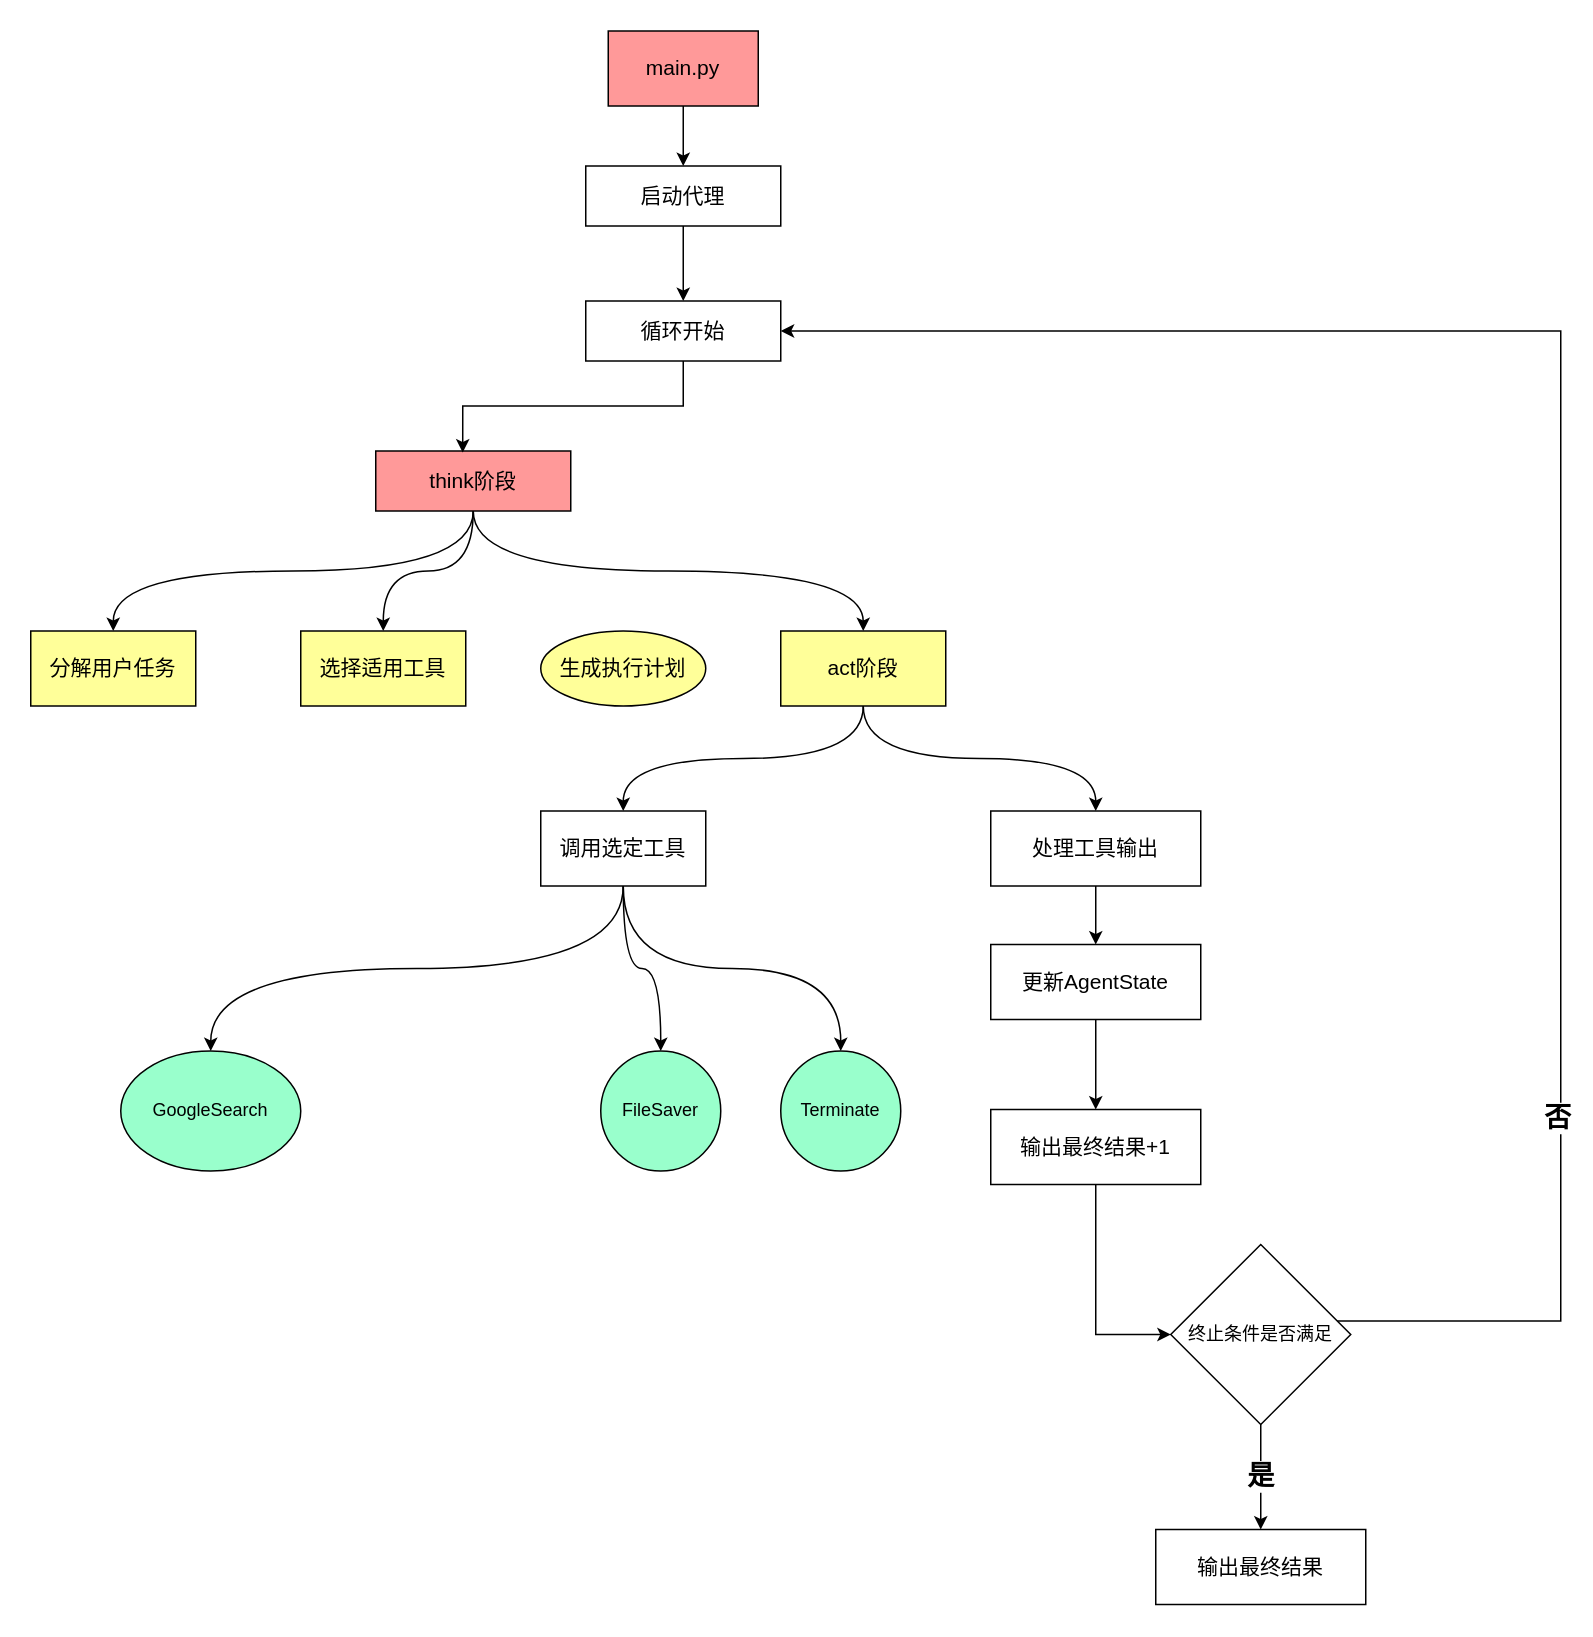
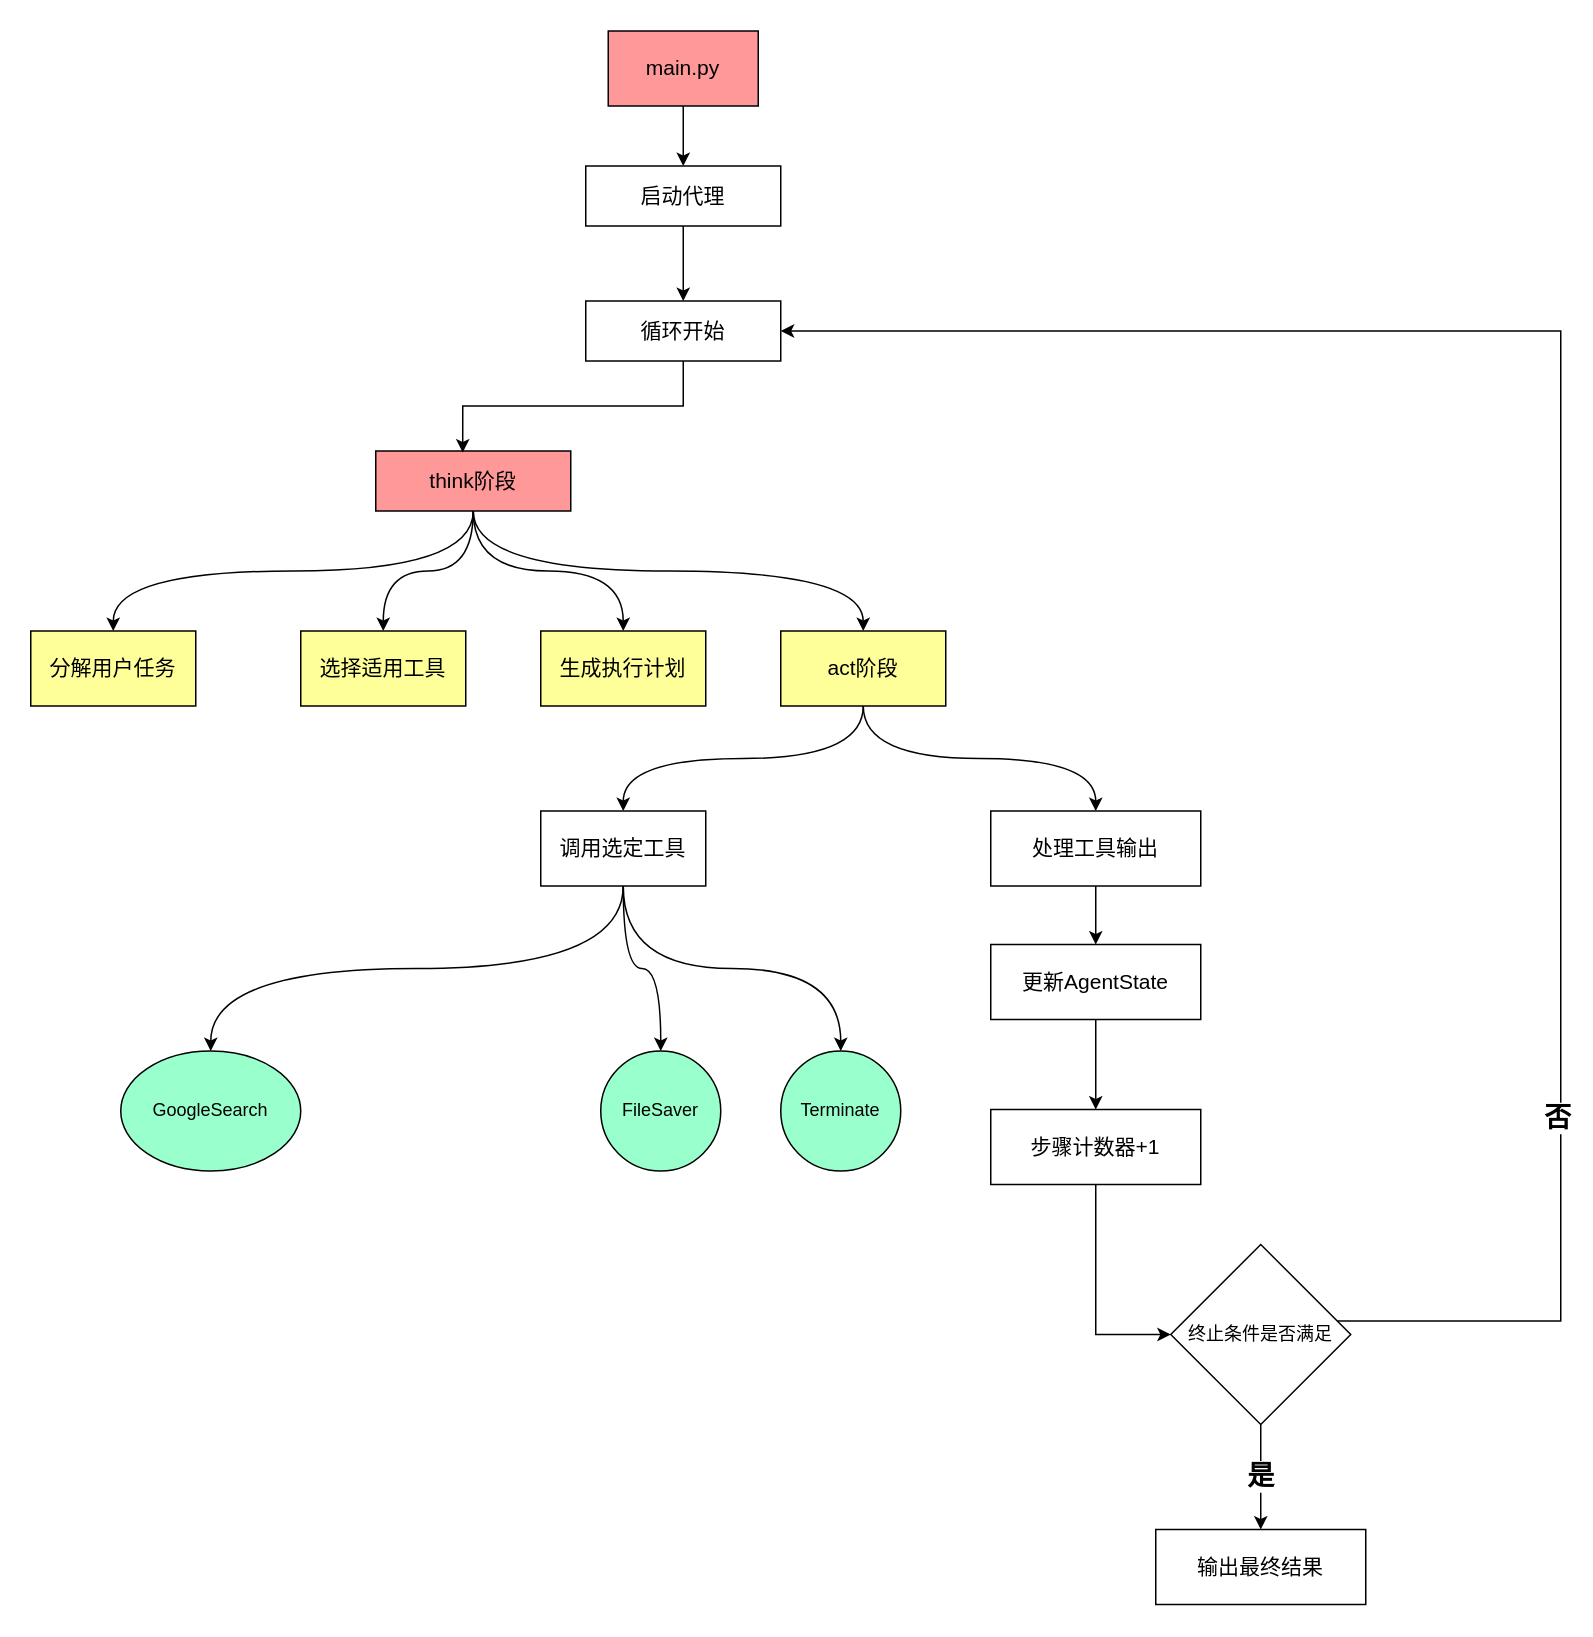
none -> (552, 571)
(623, 668) -> (623, 668)
(1096, 1147) -> (1096, 1147)
